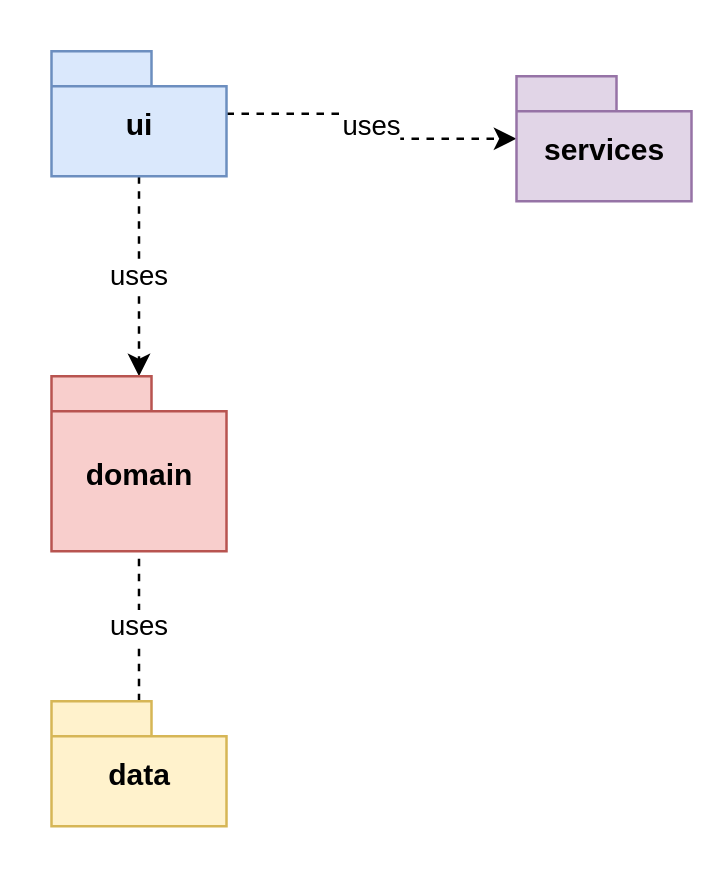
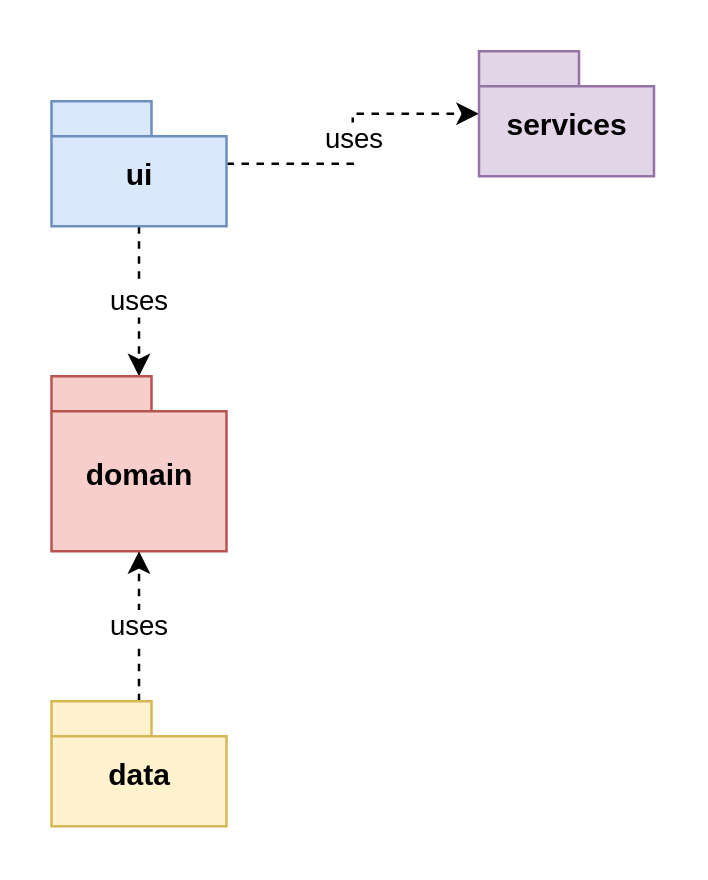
(139, 114) -> (139, 164)
(604, 139) -> (566, 114)
(139, 561) -> (139, 569)
